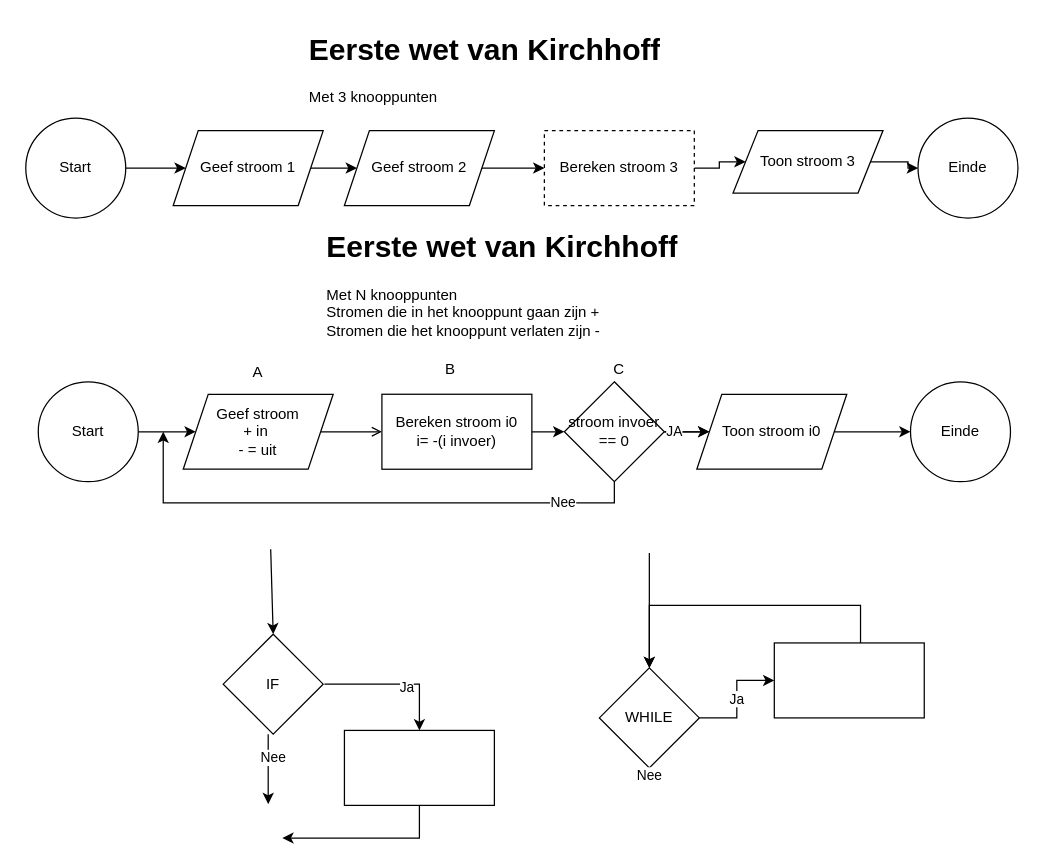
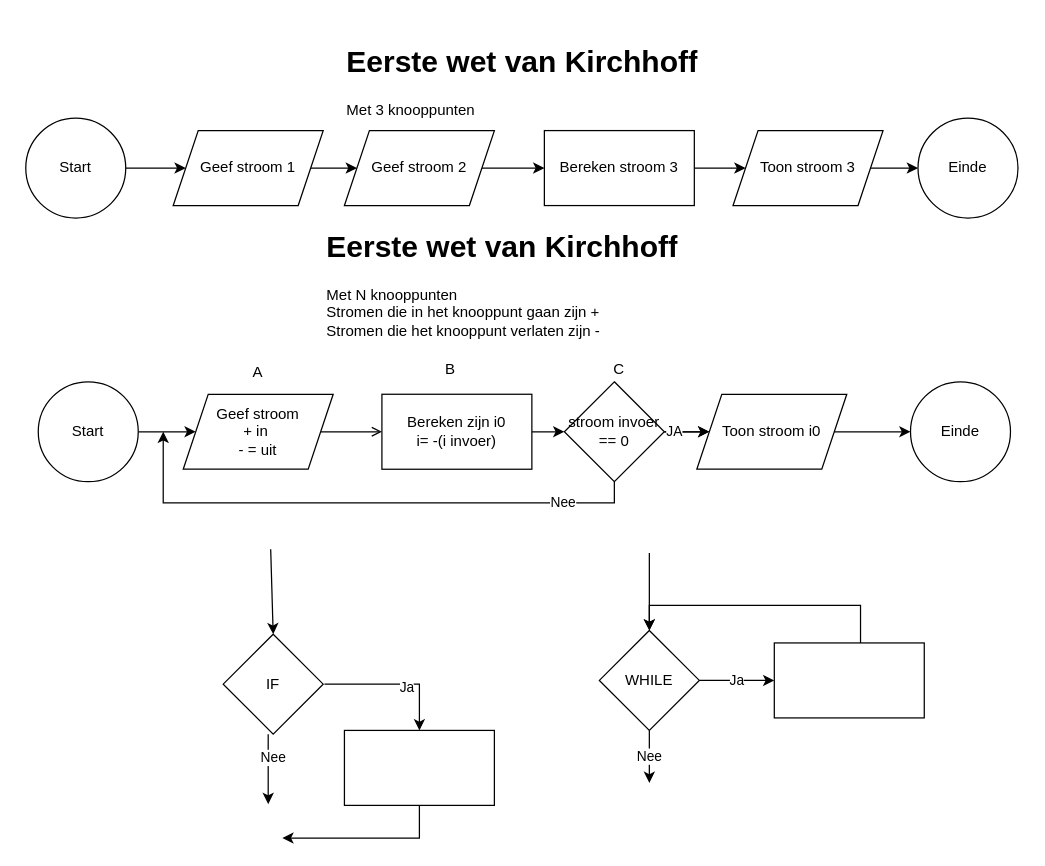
(514, 68) -> (551, 80)
(808, 162) -> (808, 168)
(619, 168) -> (619, 168)
(457, 432) -> (457, 432)
(649, 718) -> (649, 681)
